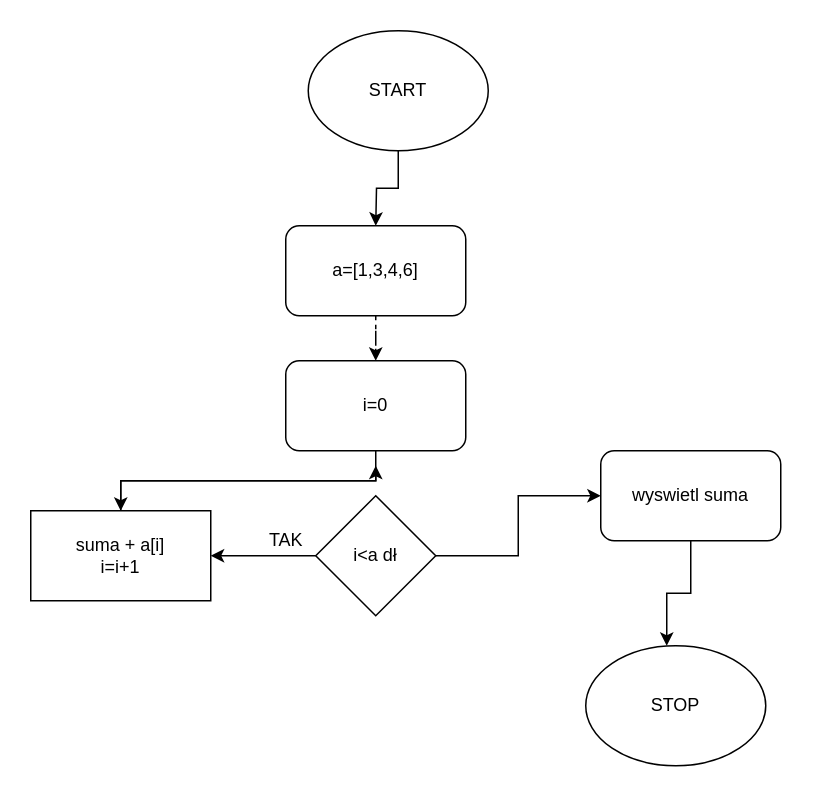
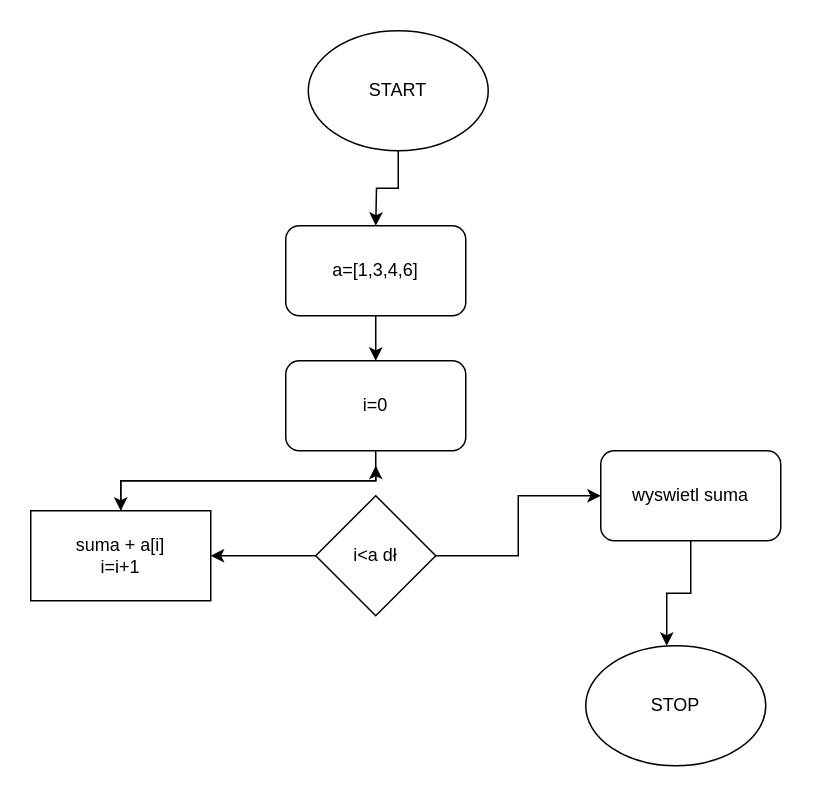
(376, 325) -> (376, 325)
(286, 541) -> none
